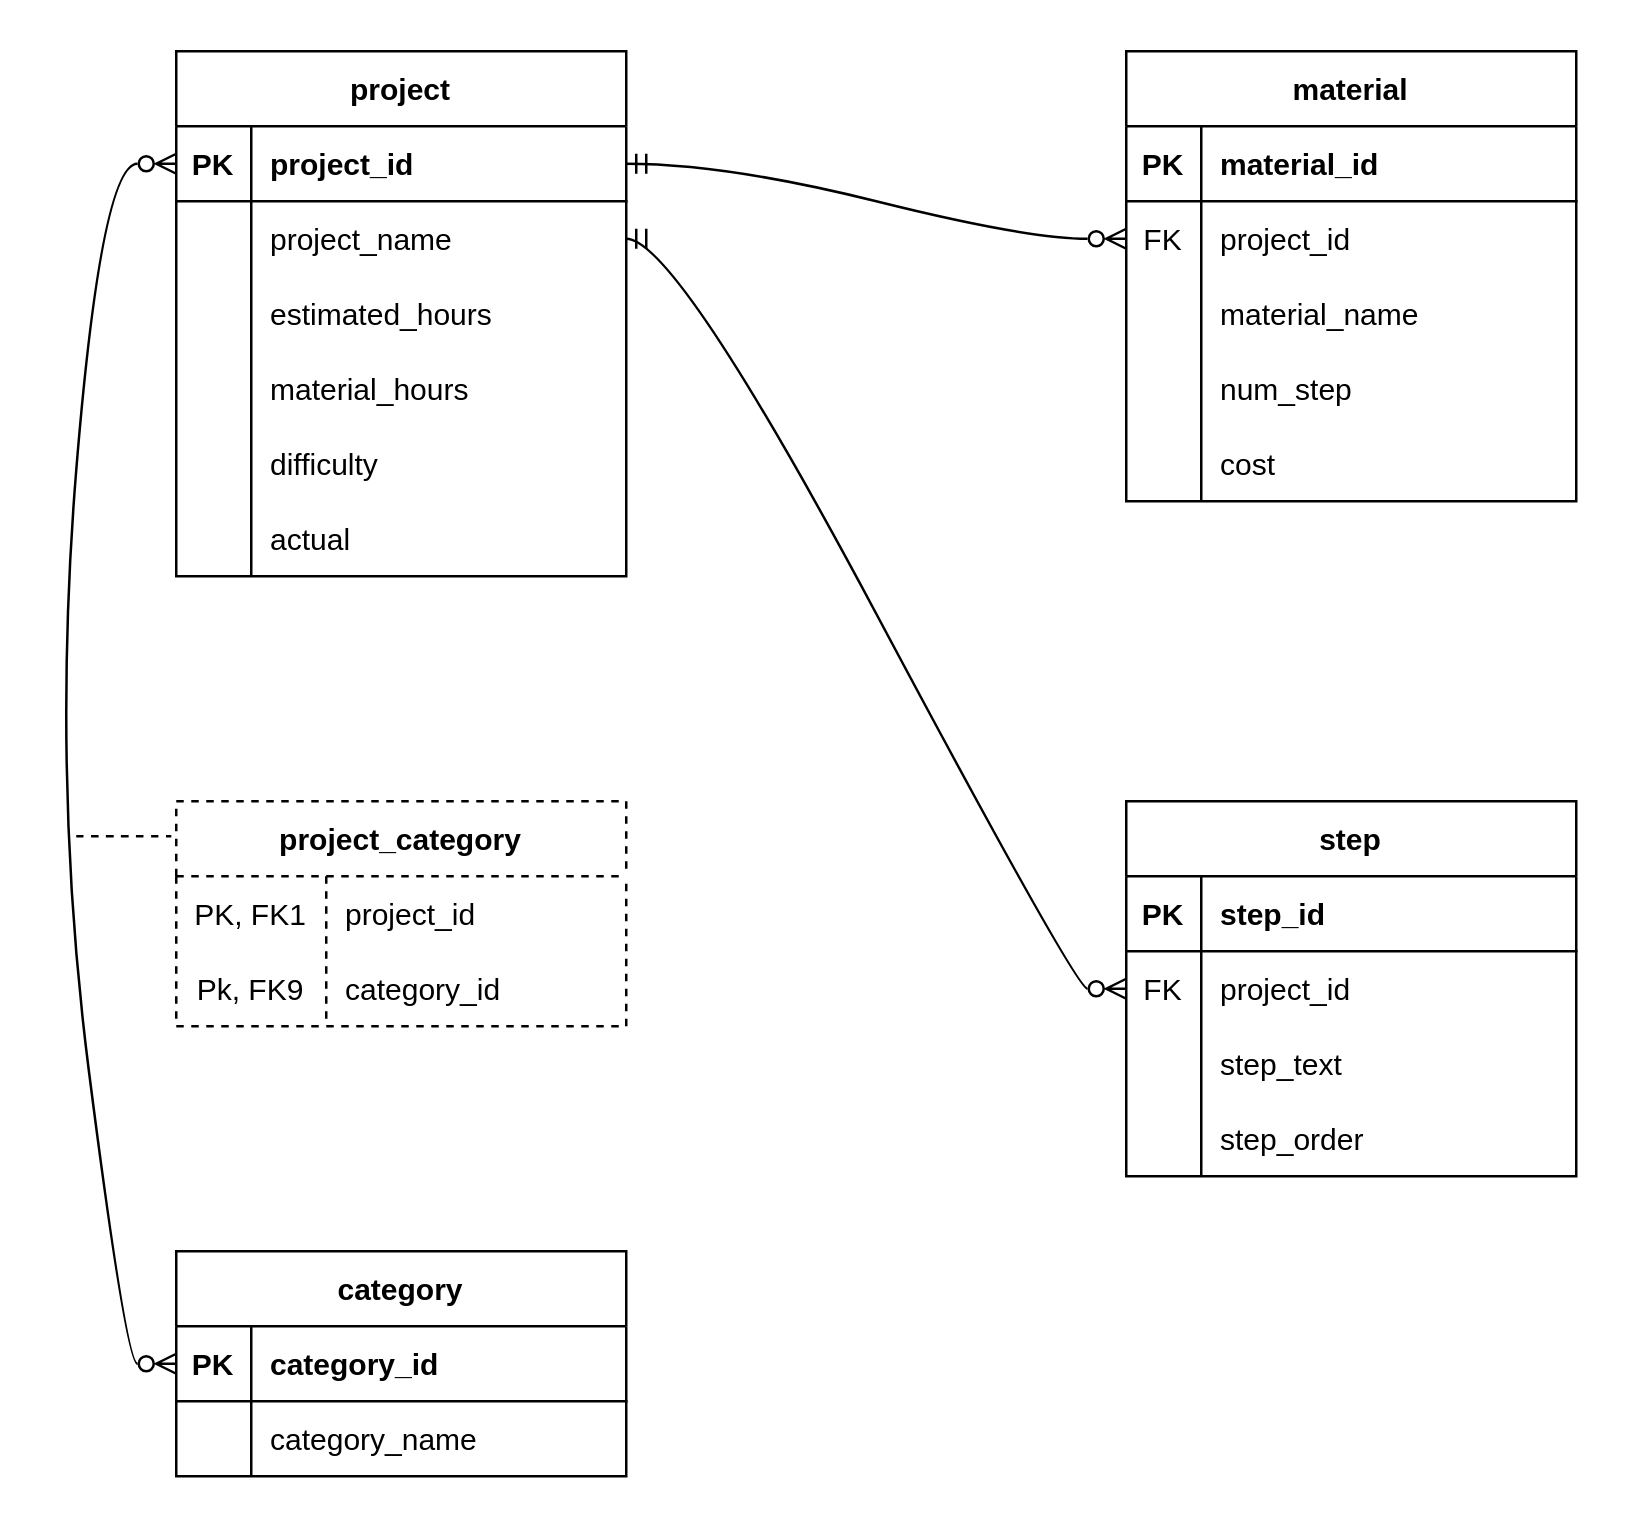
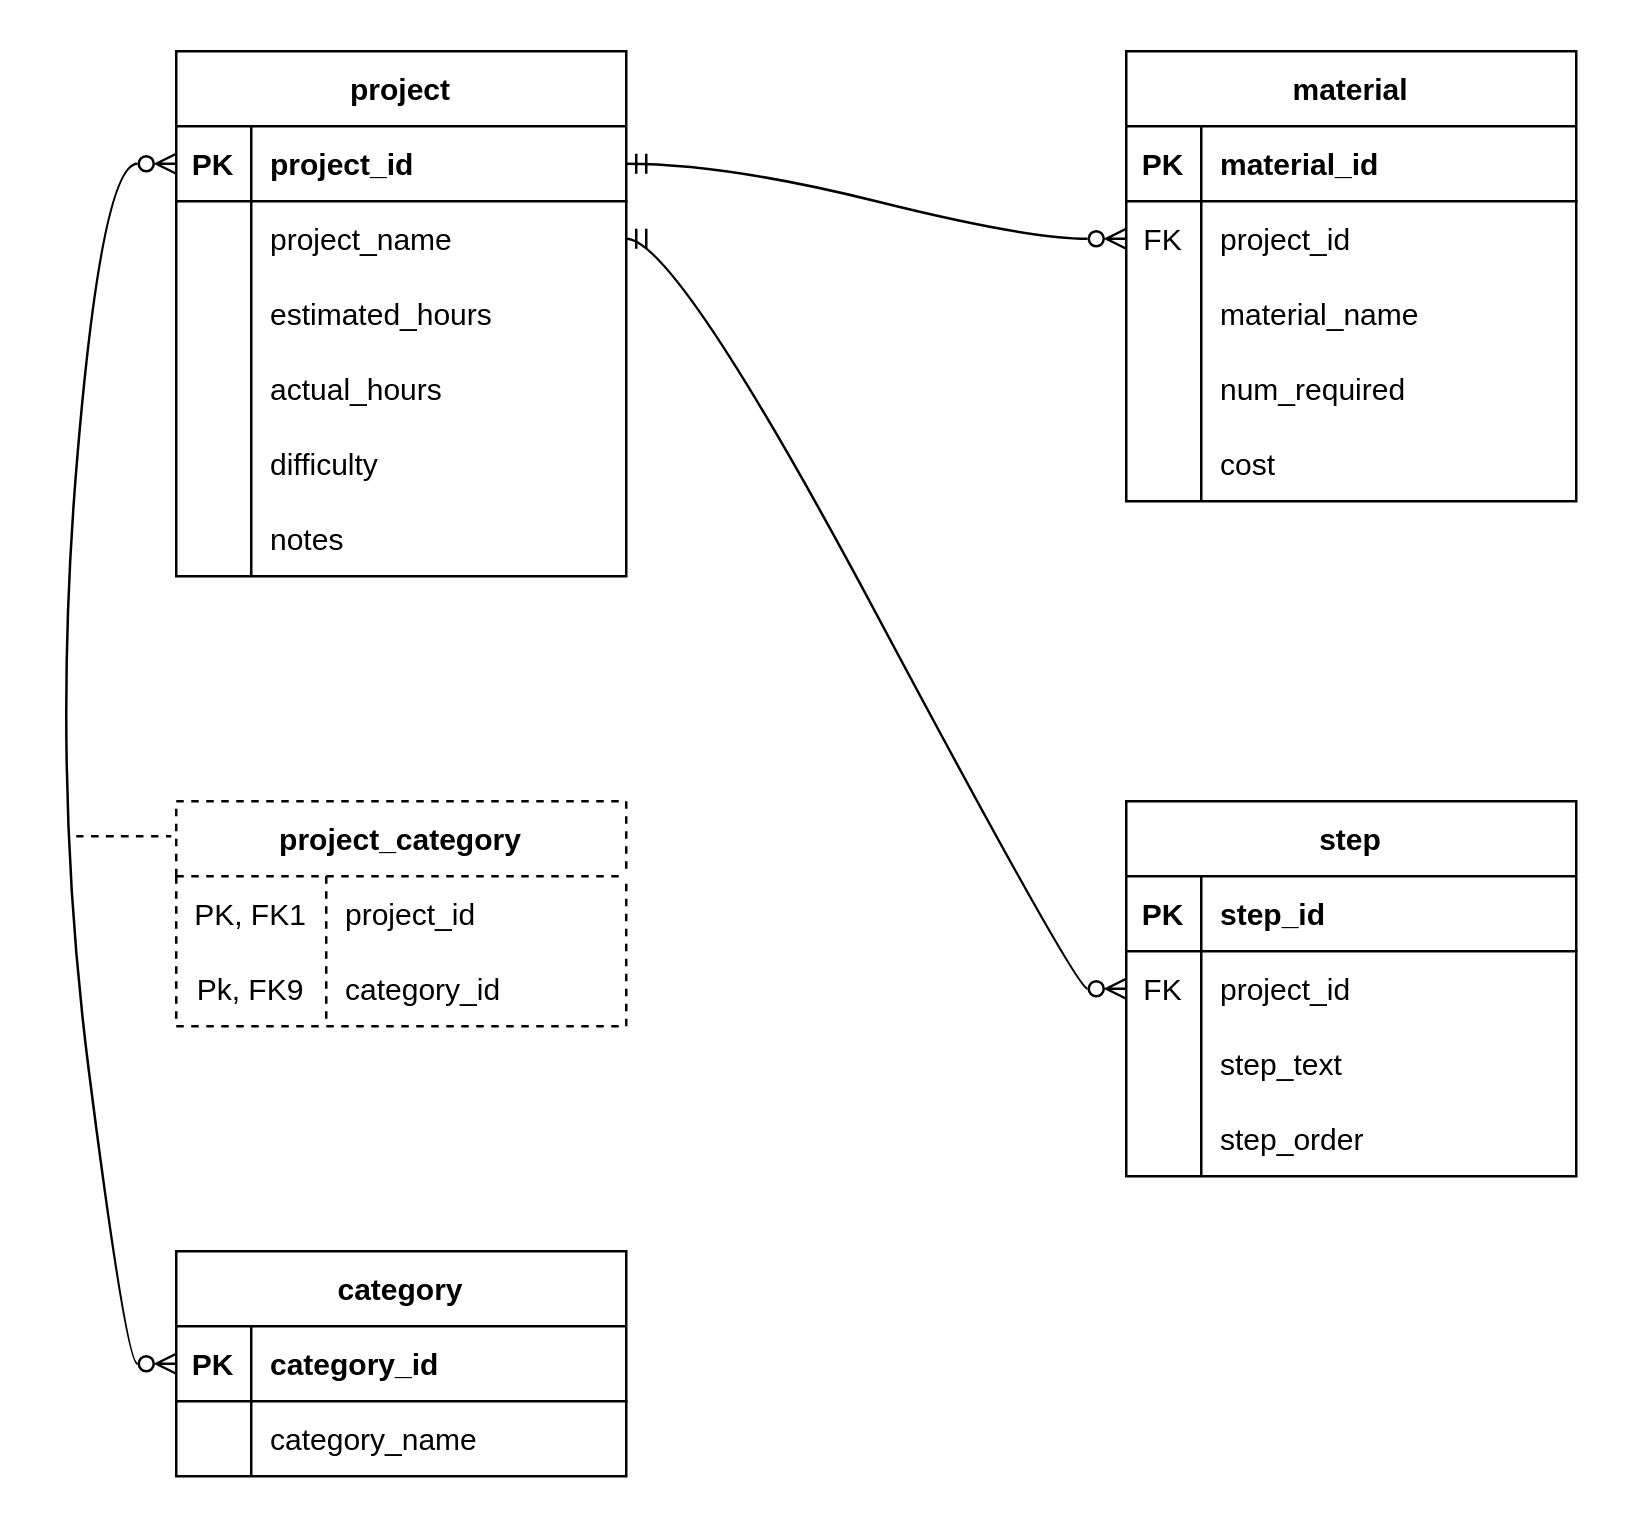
(380, 390) -> (367, 390)
(1287, 390) -> (1317, 390)
(317, 540) -> (312, 540)
